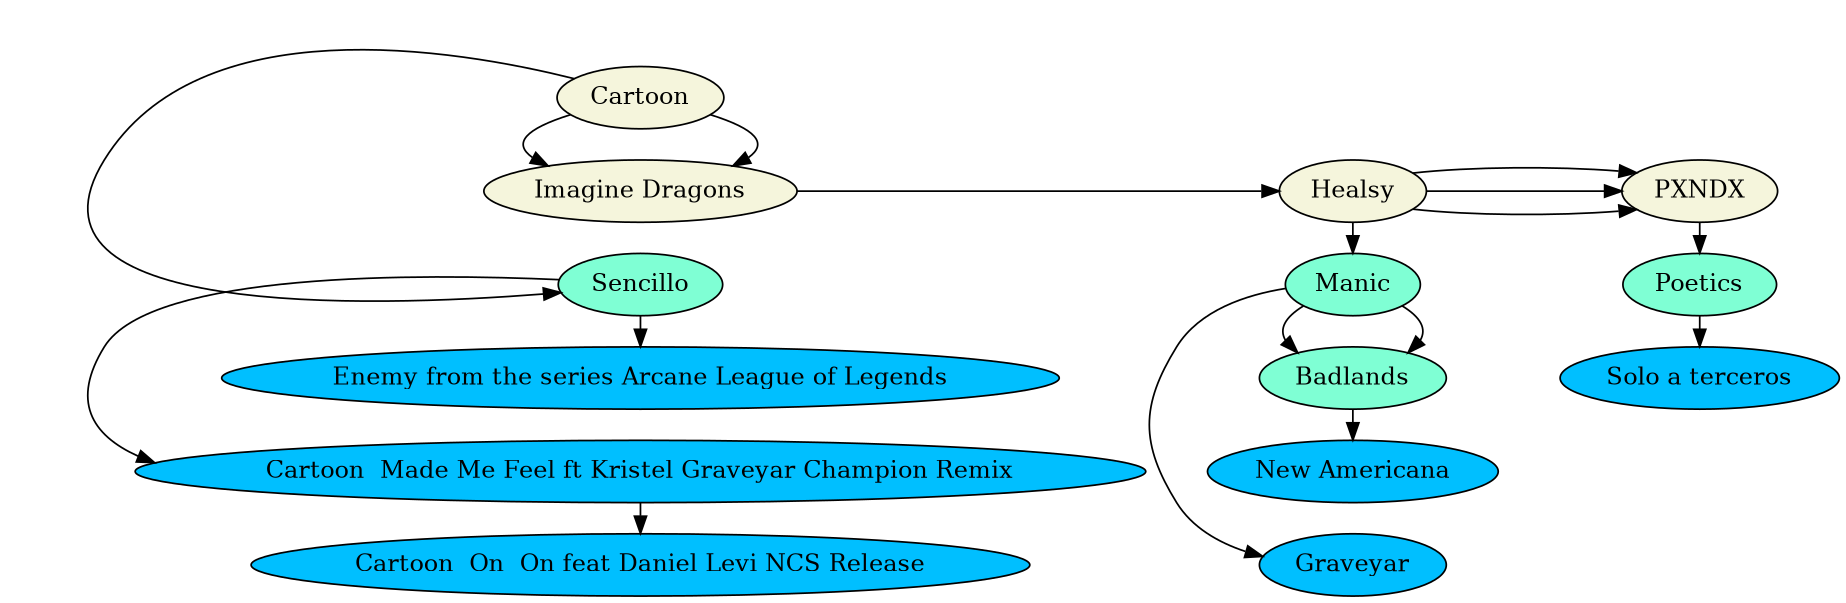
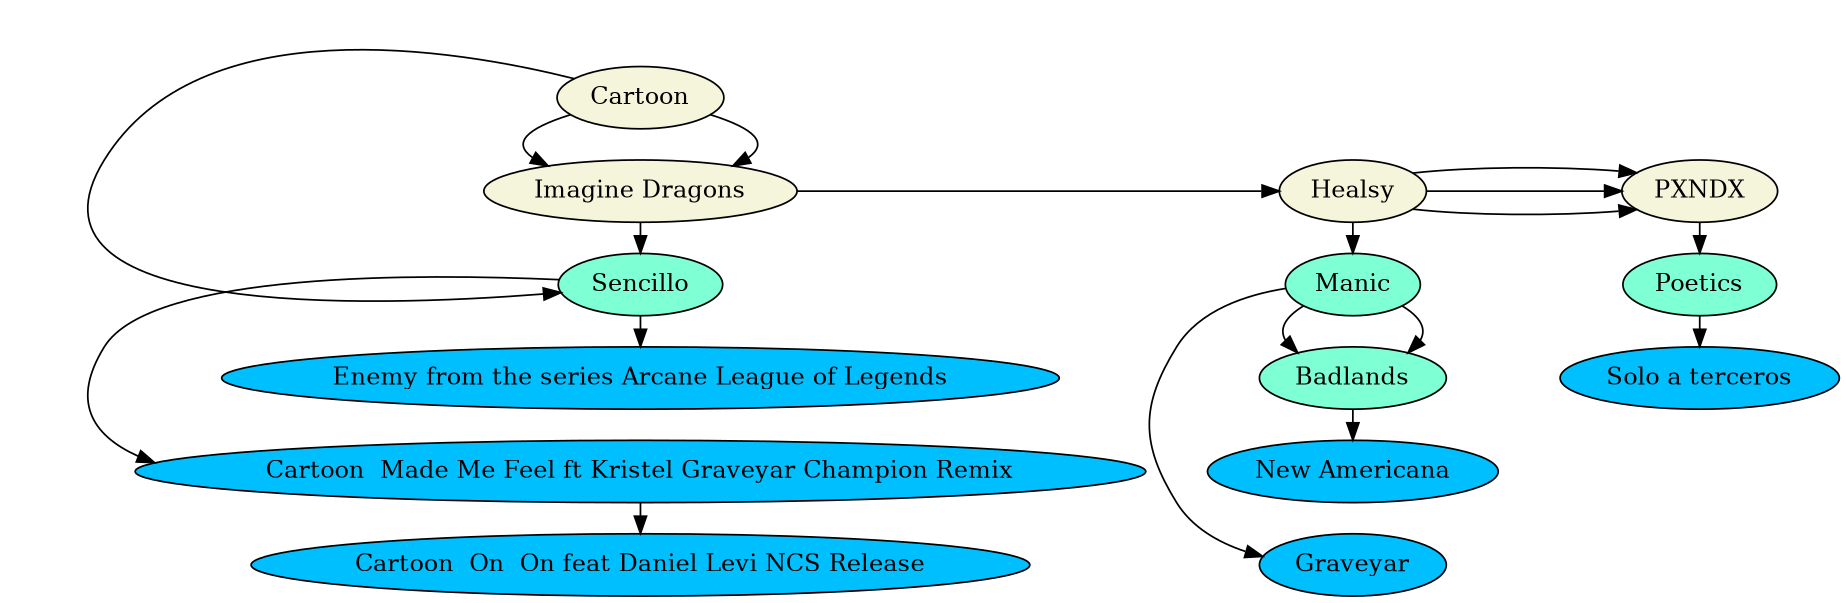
none -> (640, 229)
